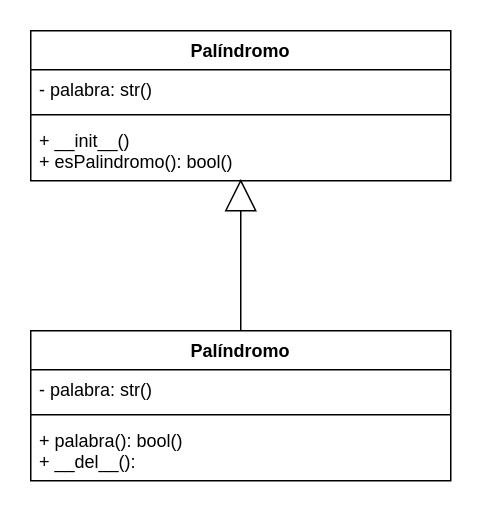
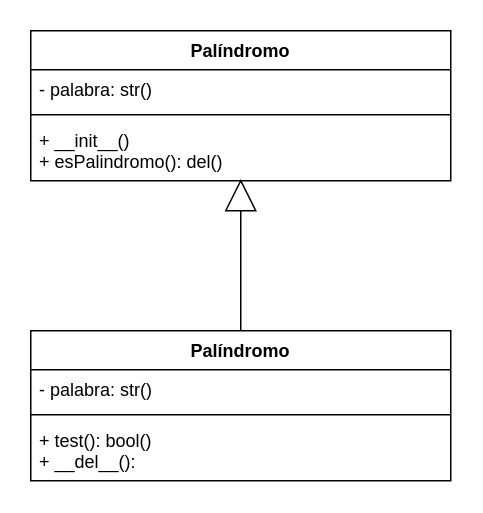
(92, 141) -> (92, 141)
(123, 441) -> (110, 441)
